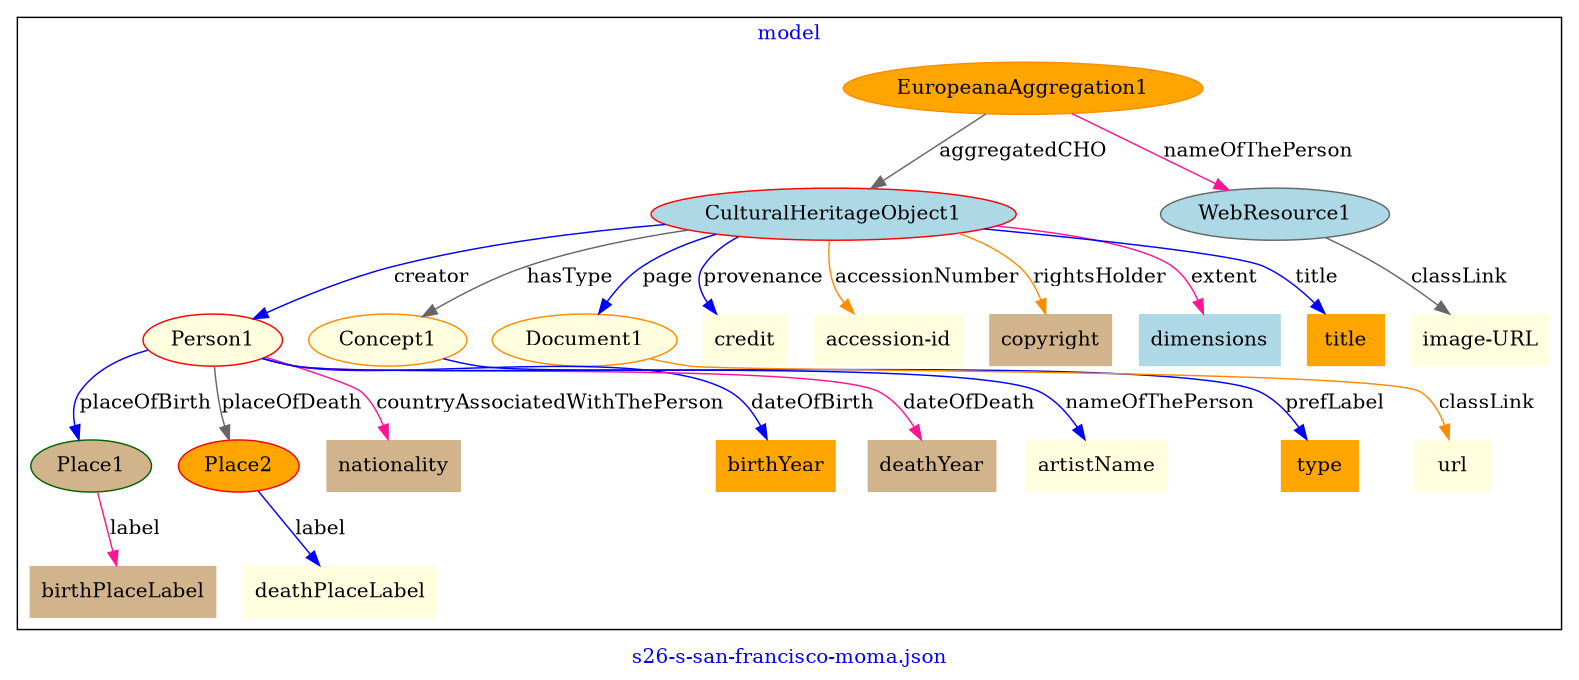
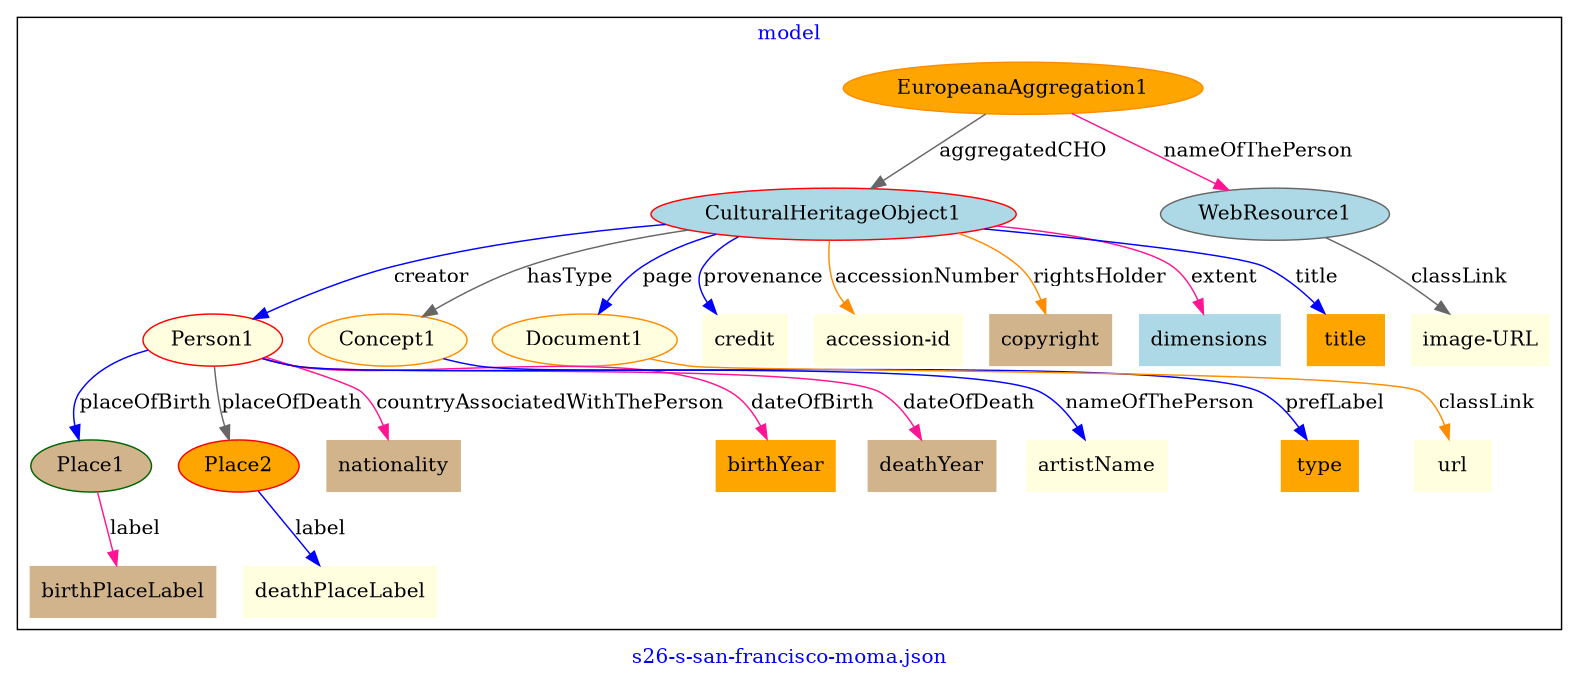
(521, 367) -> (521, 367)
